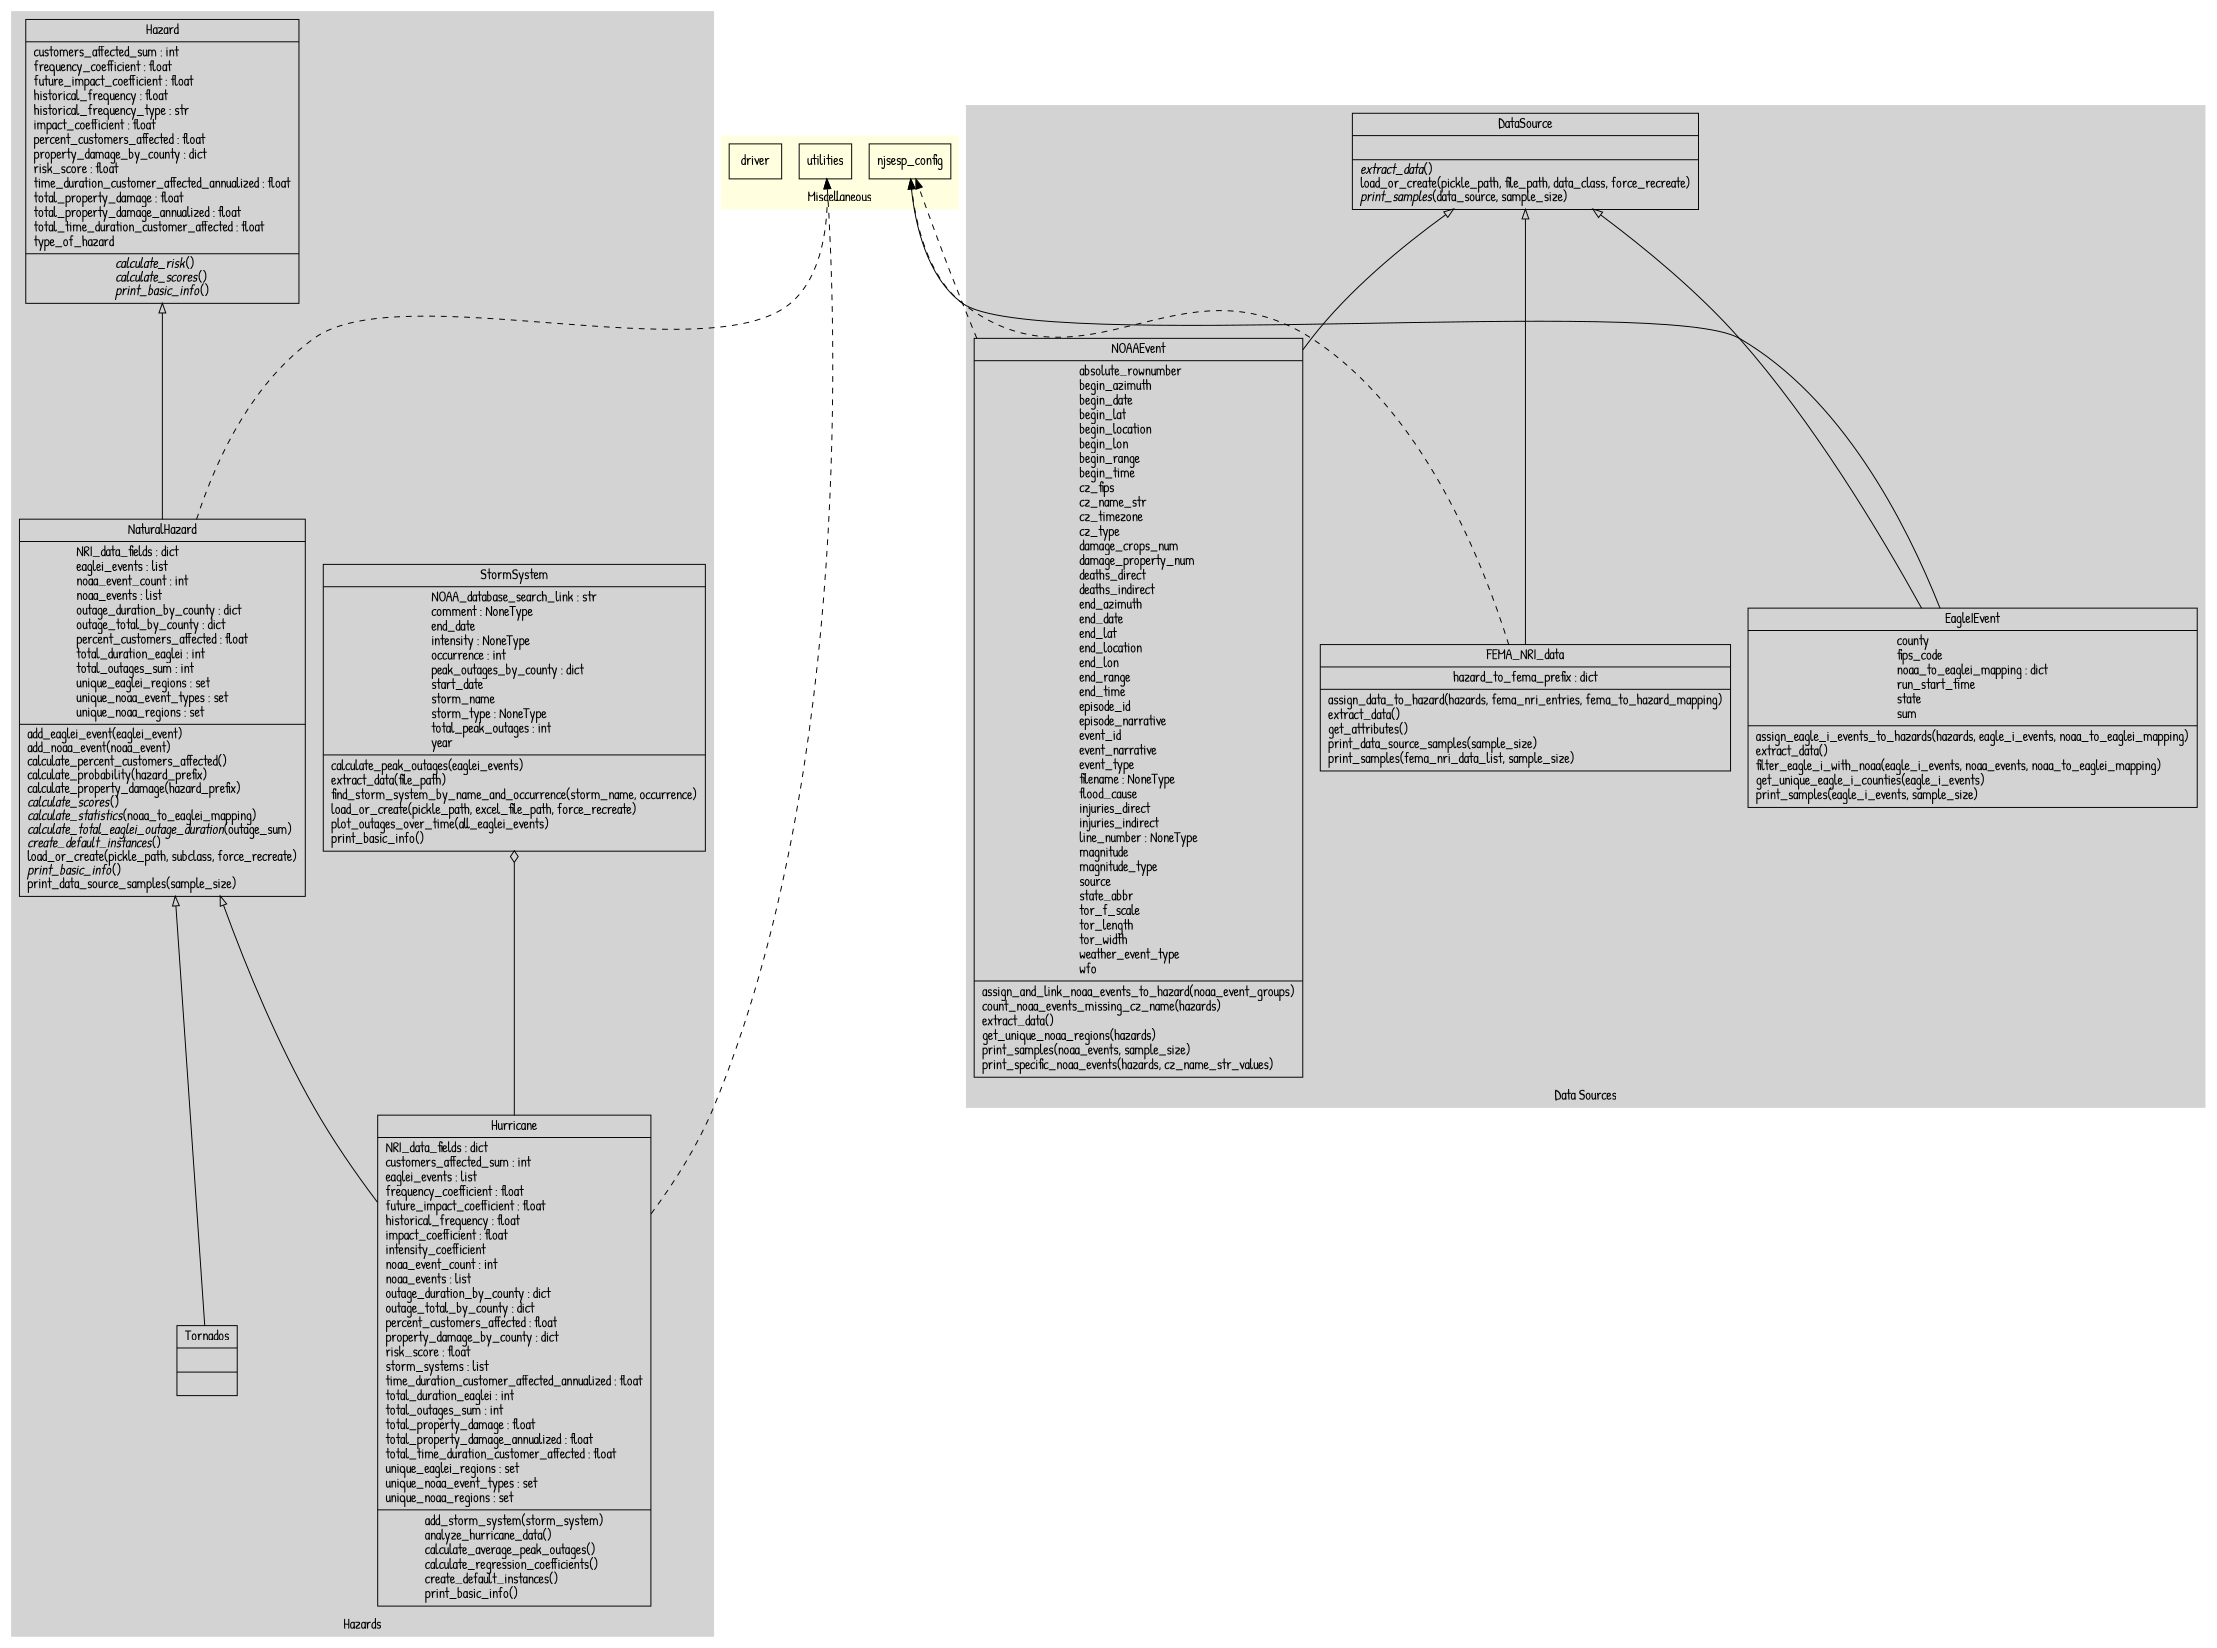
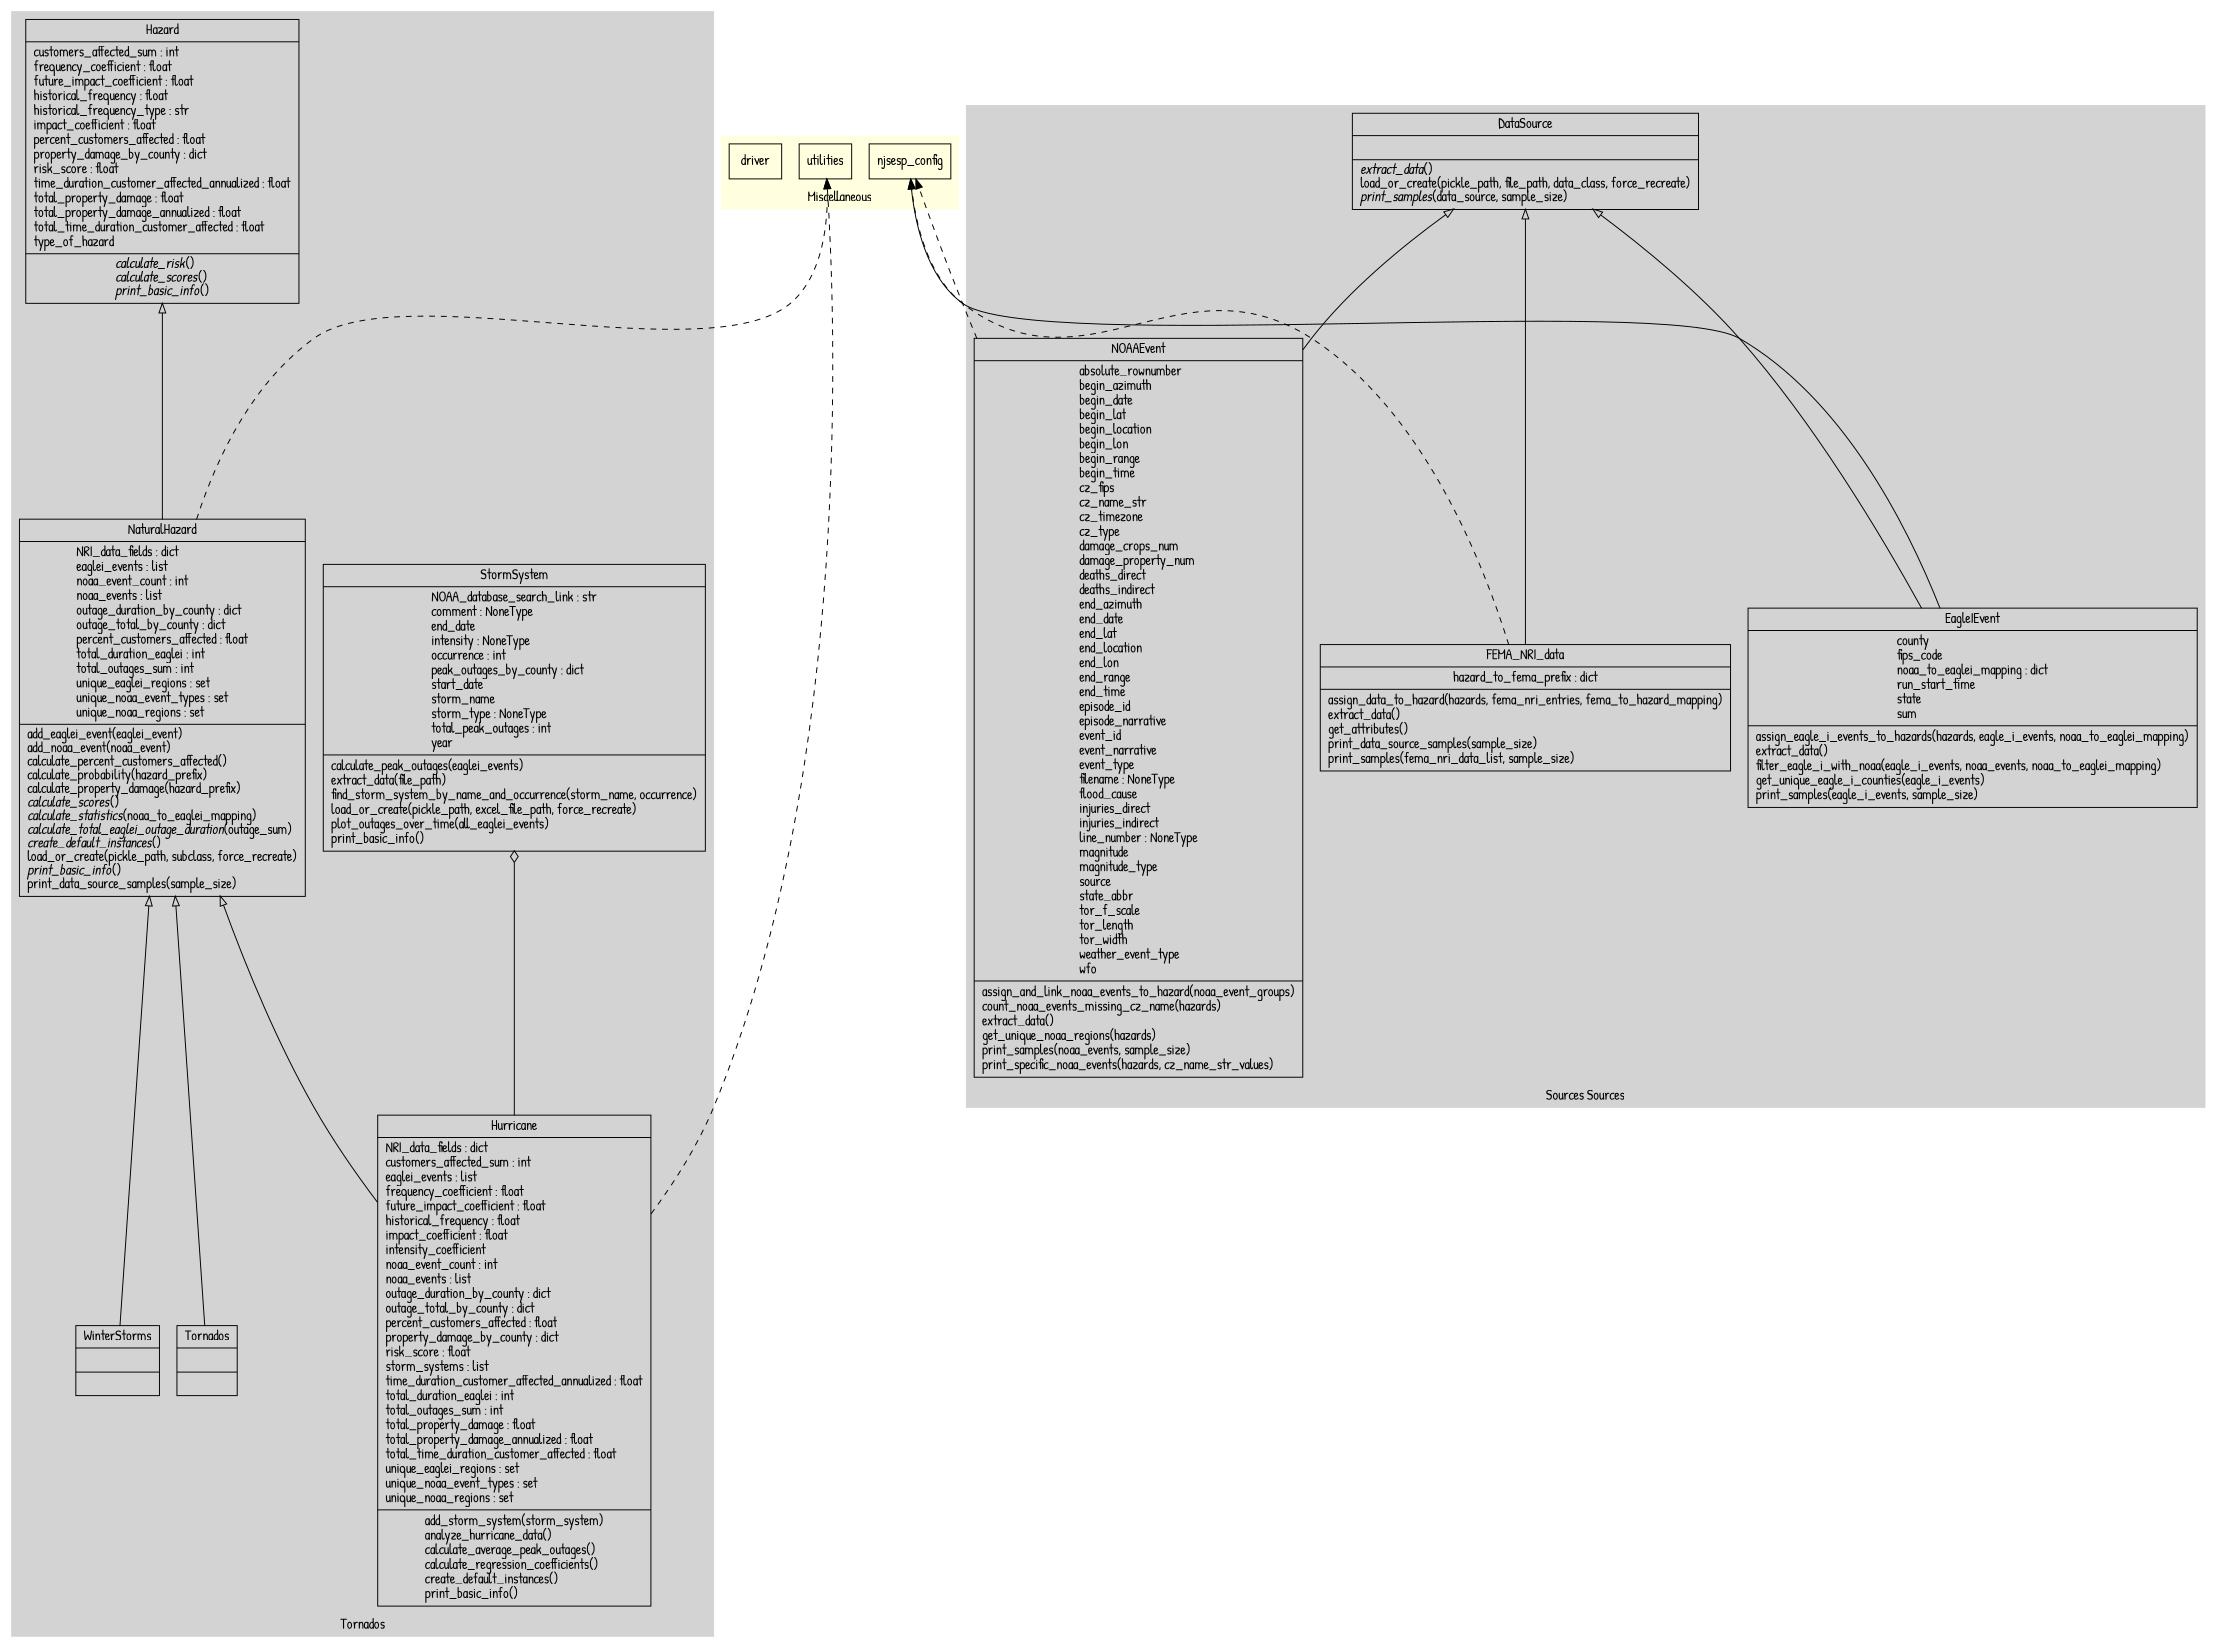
(1586, 1096) -> (1586, 1096)
none -> (118, 1361)
(363, 1625) -> (363, 1625)
